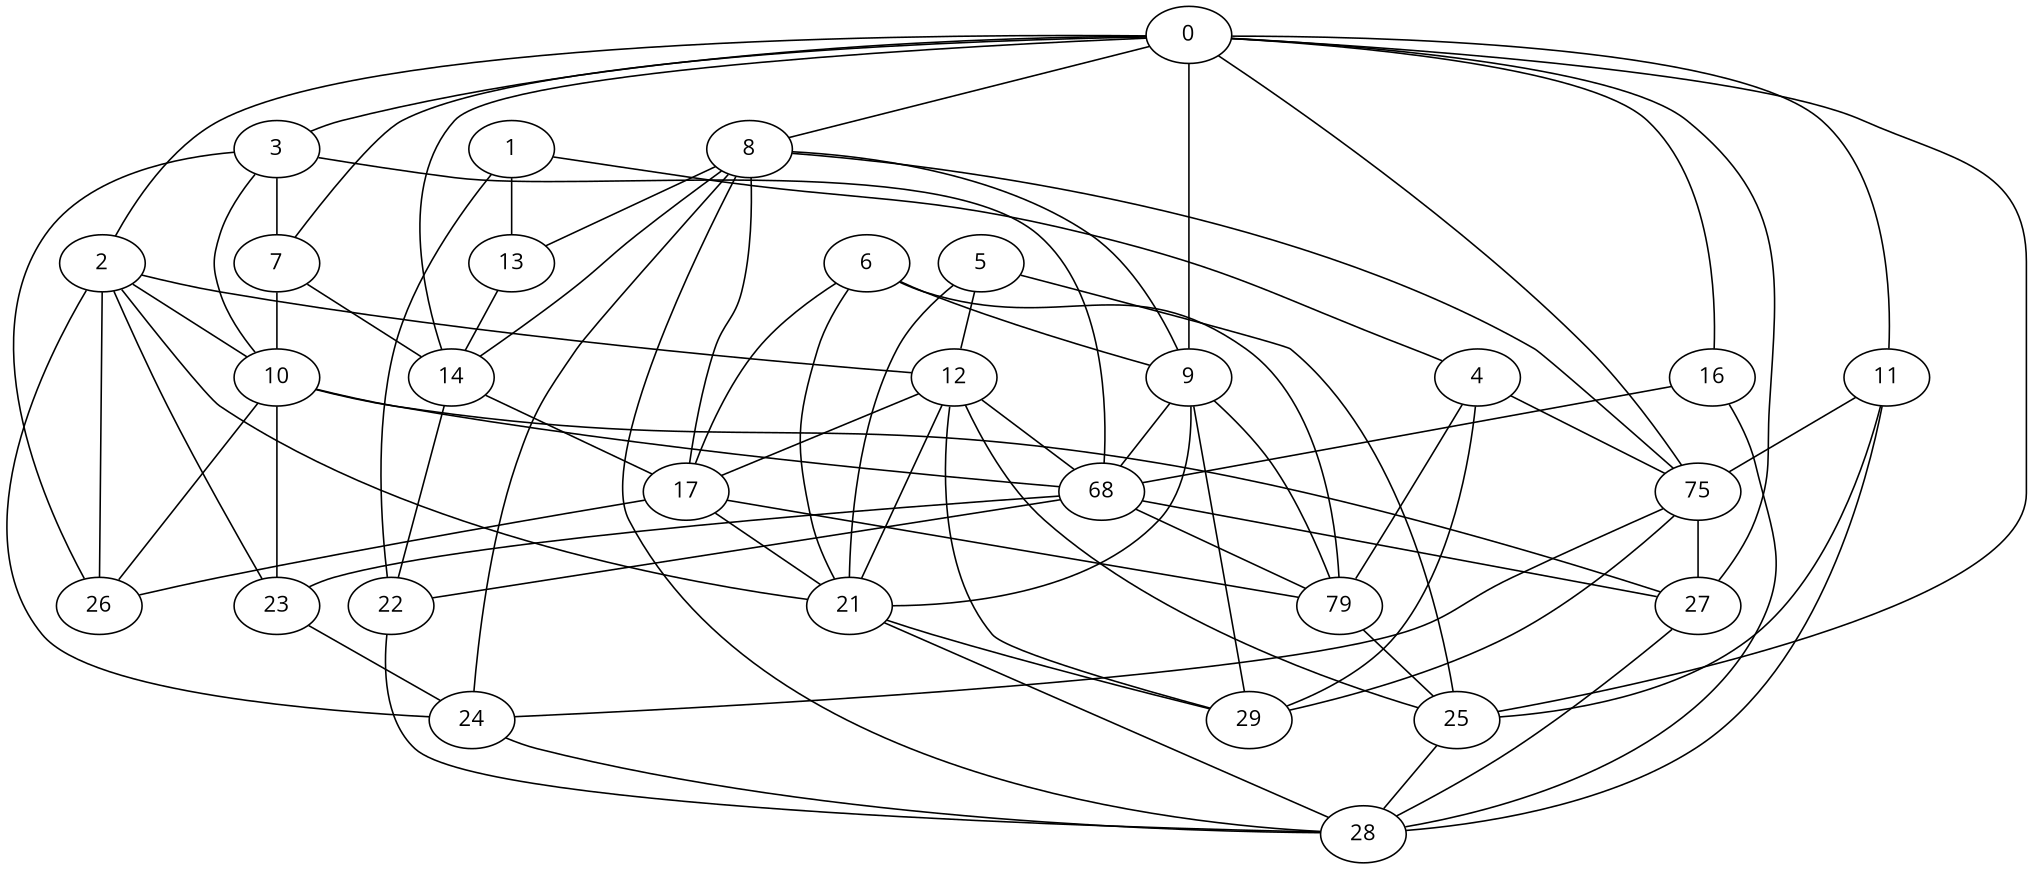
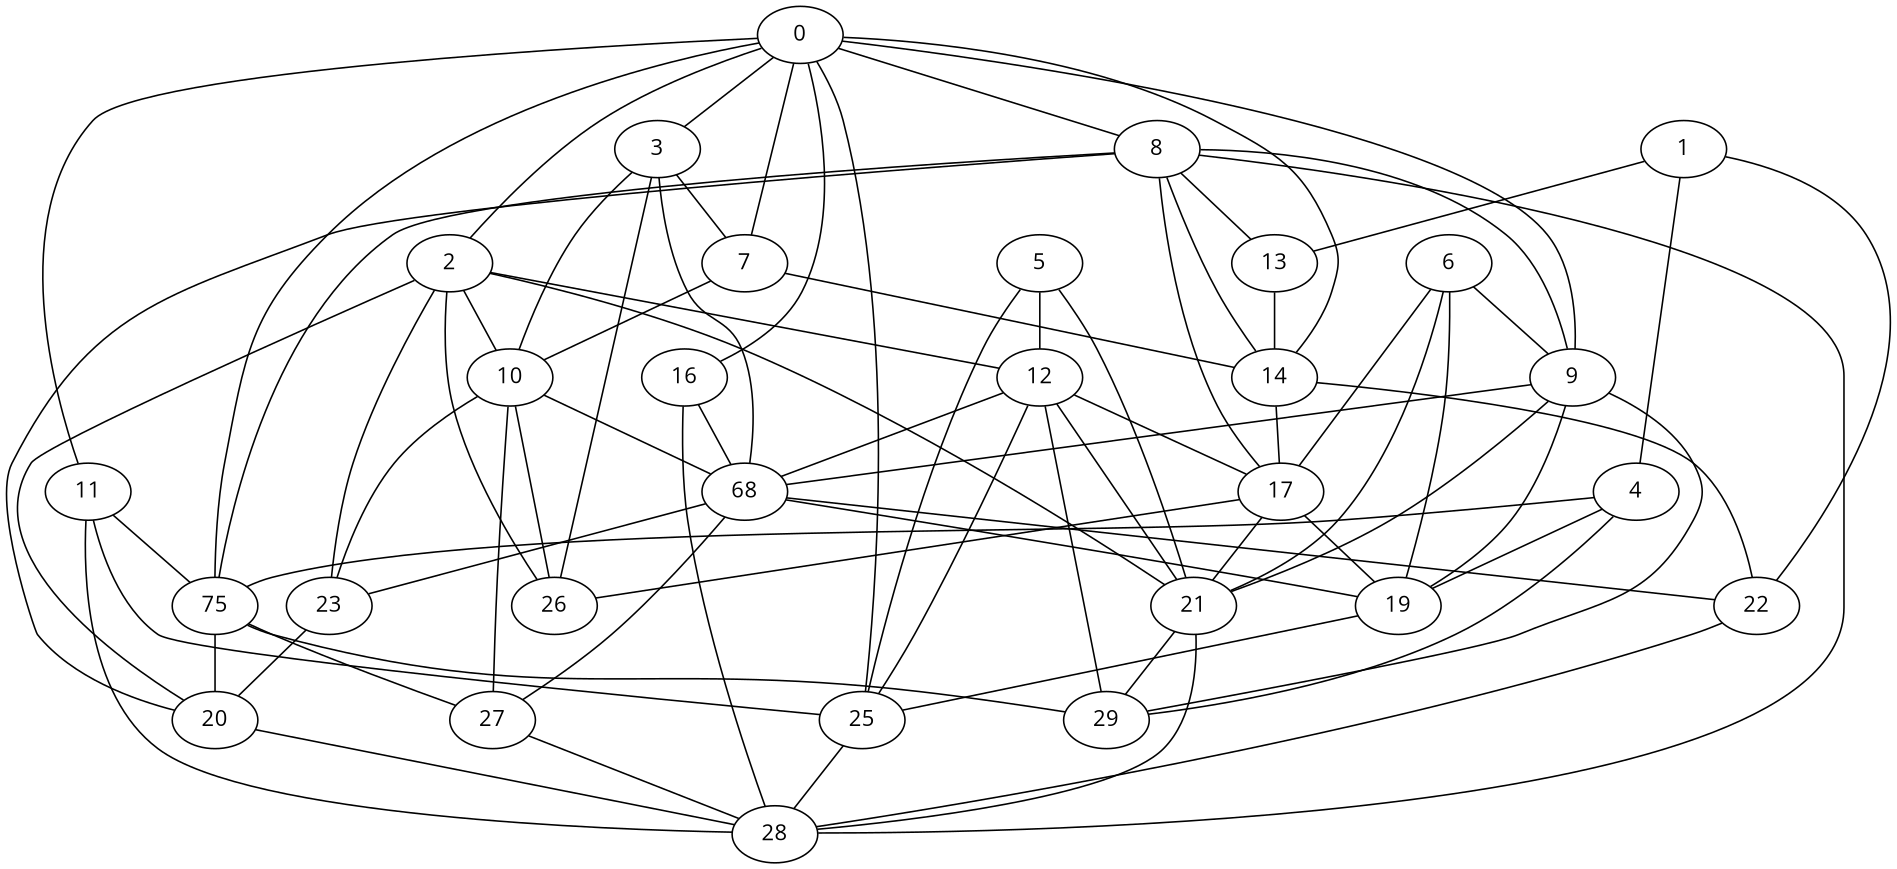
(1700, 132) -> none
(1340, 606) -> (1398, 606)
(472, 720) -> (215, 720)
